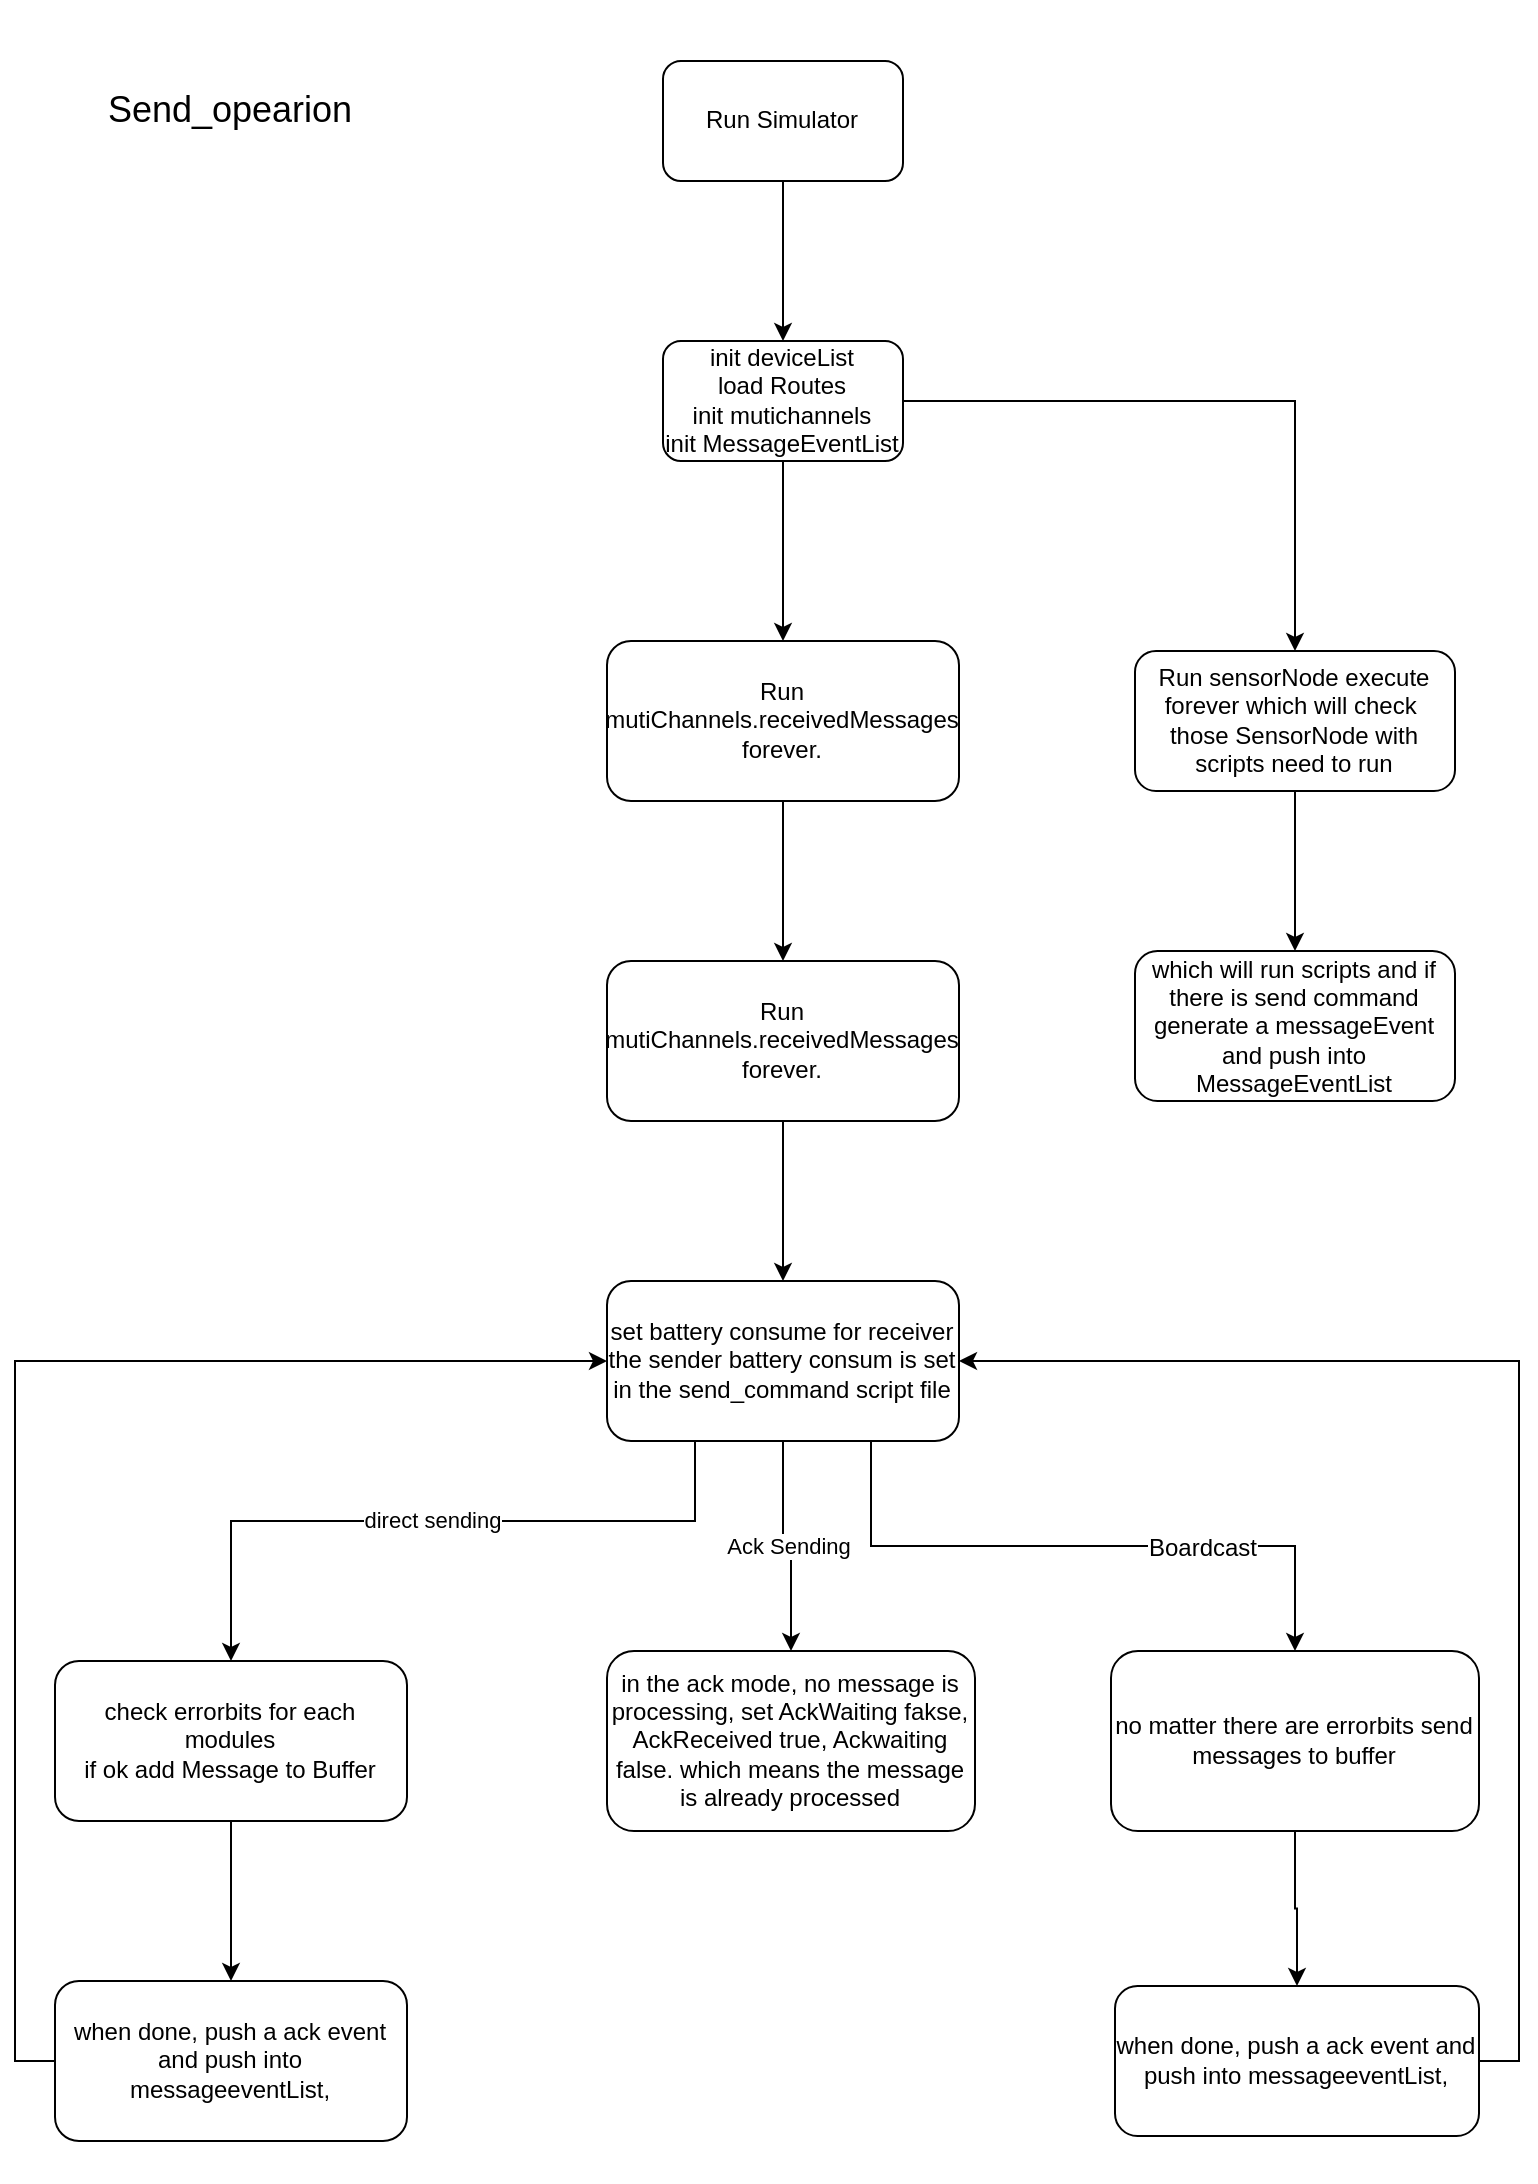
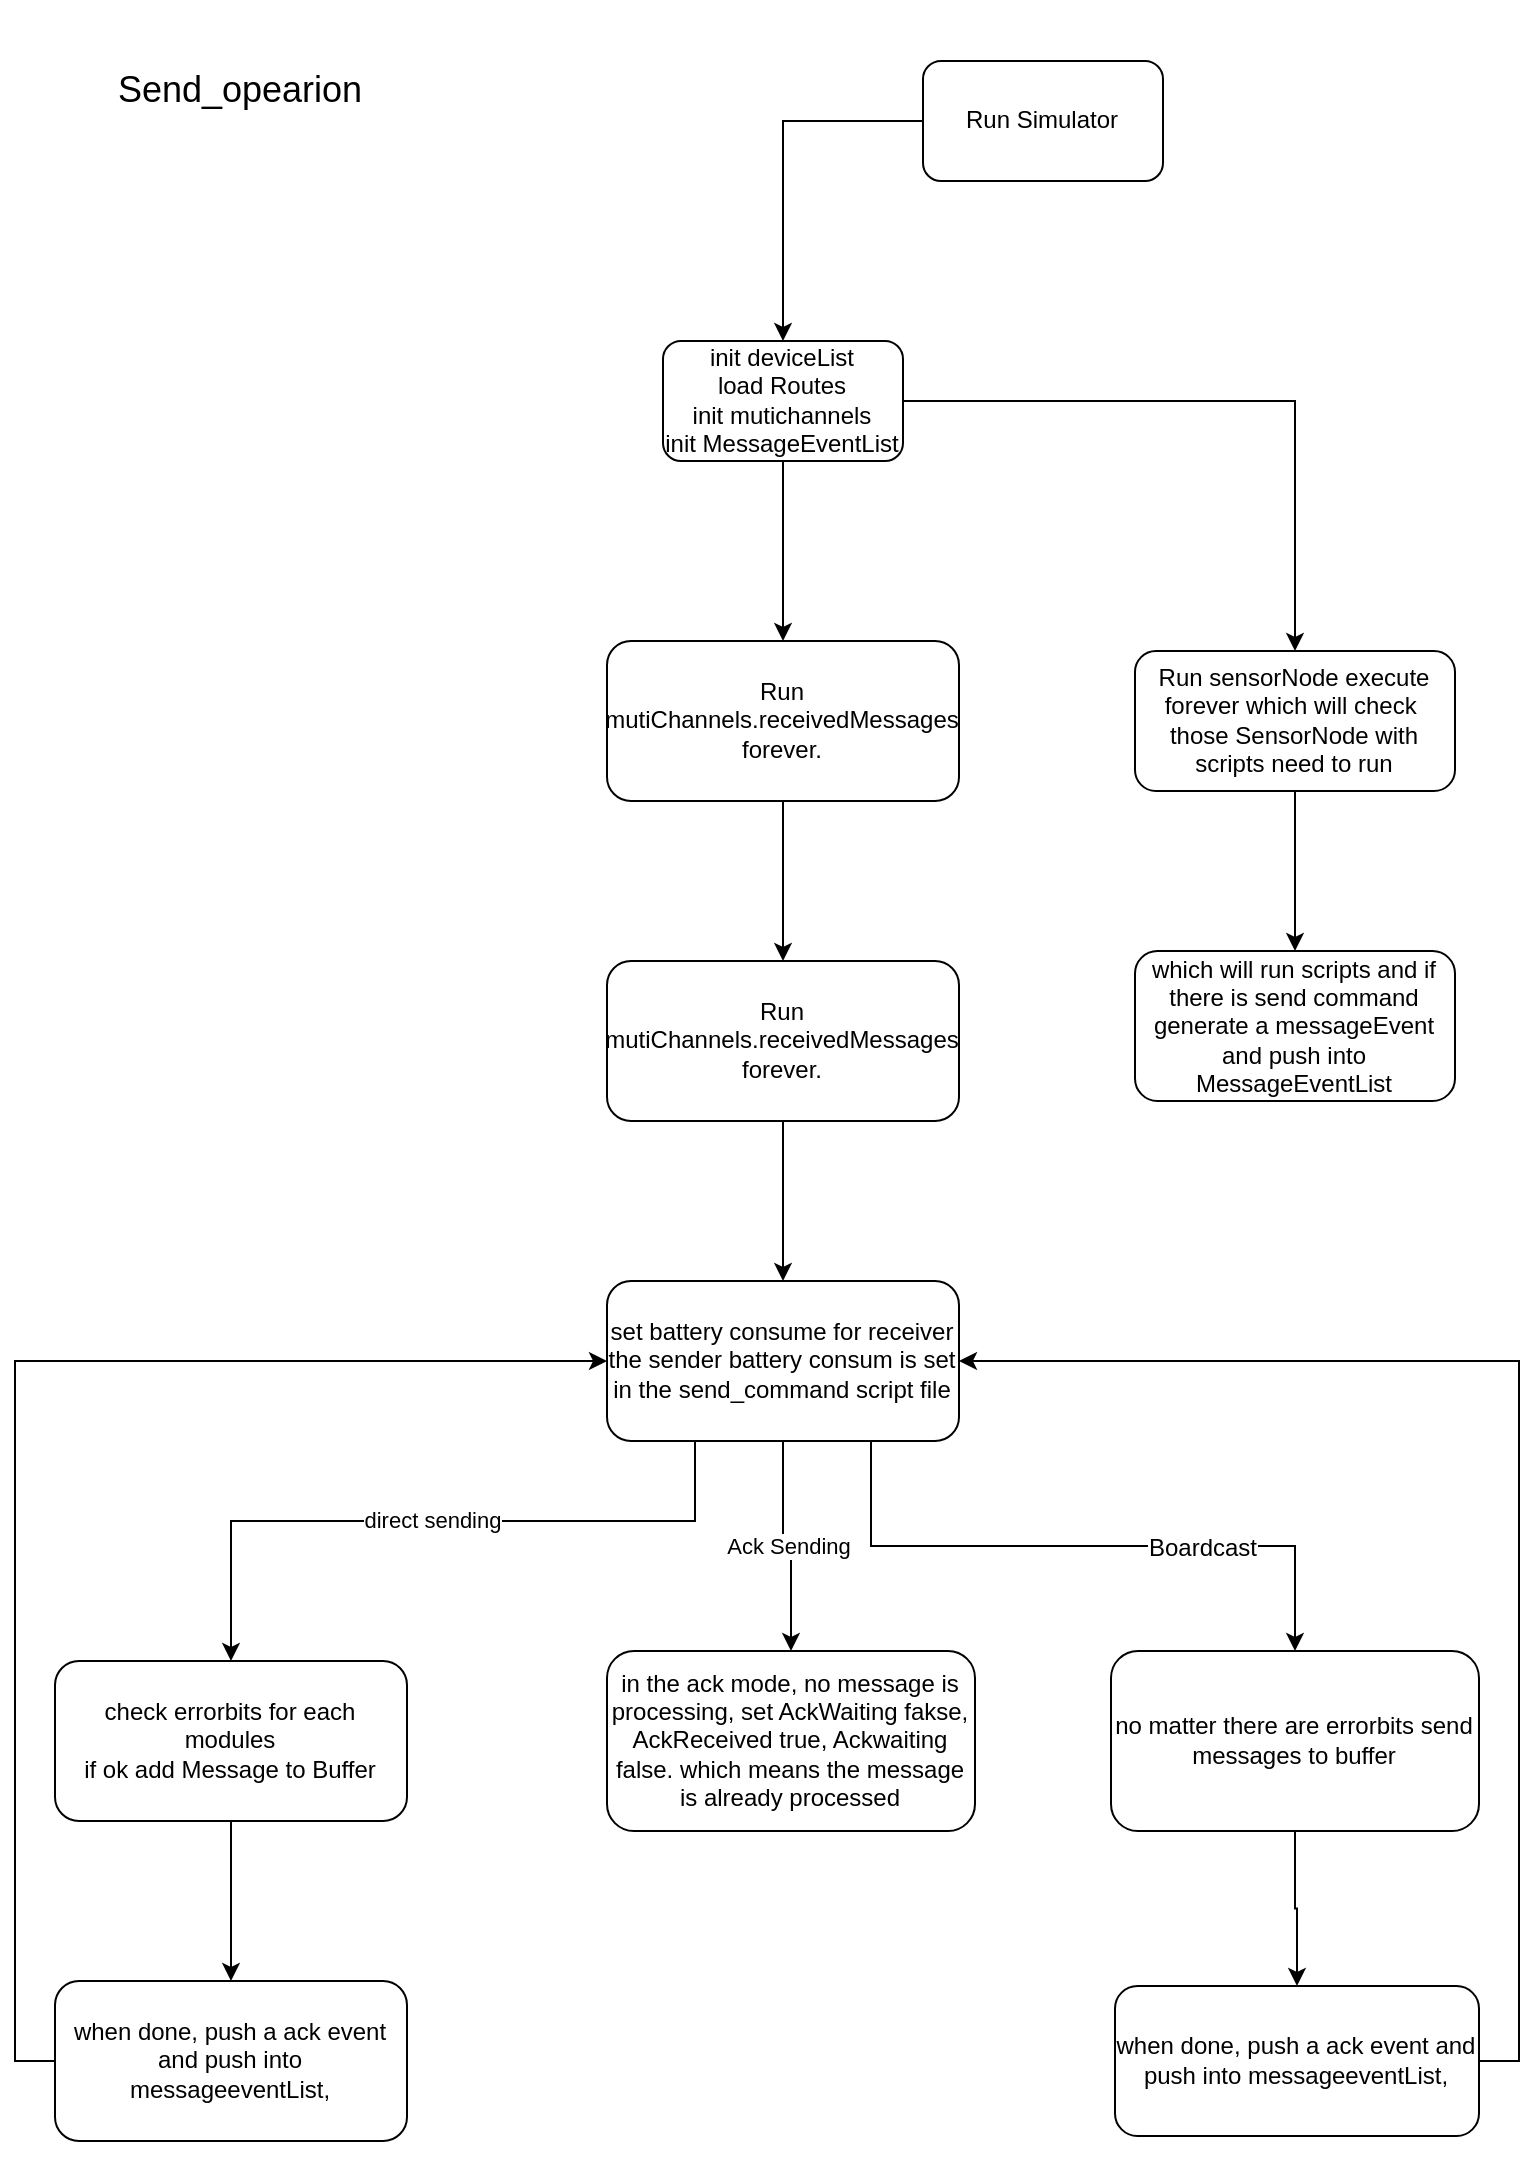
(231, 111) -> (241, 91)
(783, 121) -> (1043, 121)
